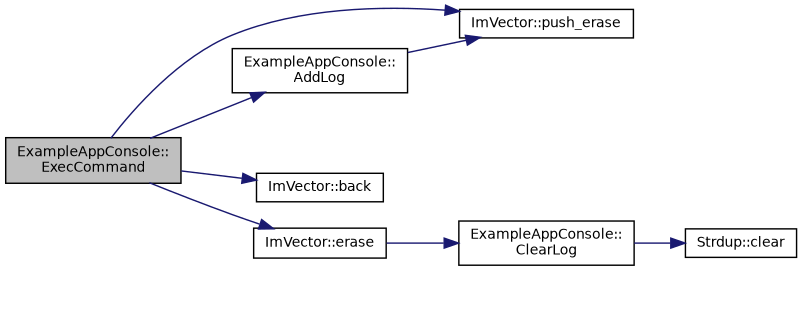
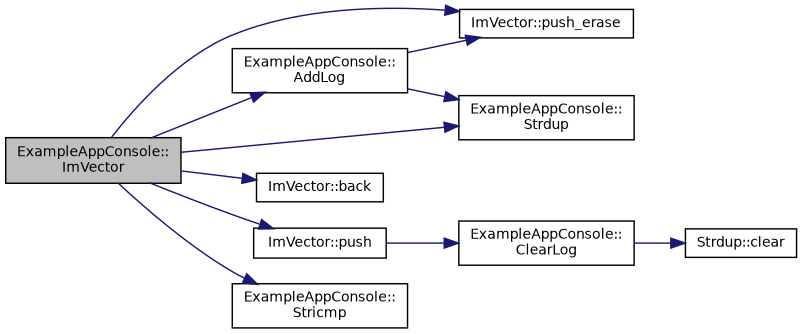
none -> (546, 118)
(93, 160) -> (93, 160)
(320, 243) -> (320, 243)
none -> (320, 306)
